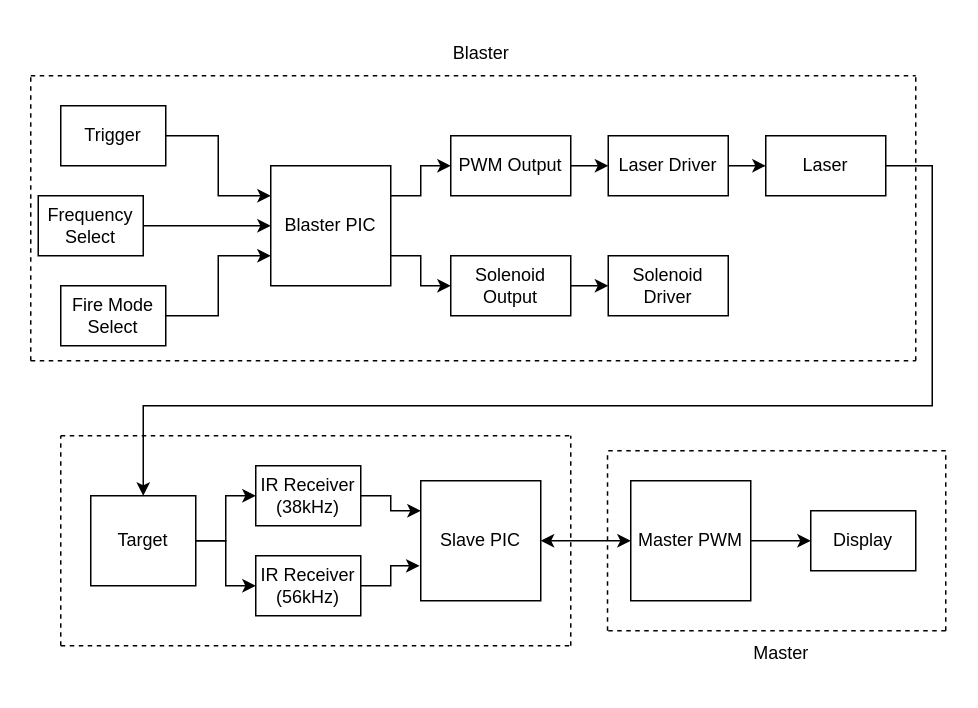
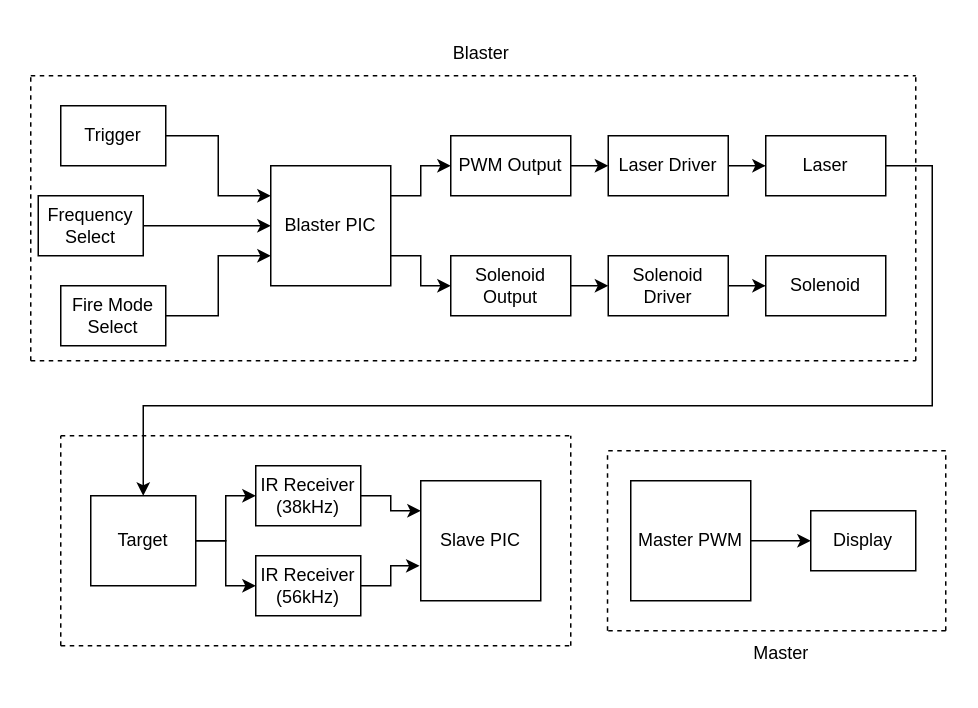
none -> (752, 286)
none -> (826, 286)
(586, 541) -> none
